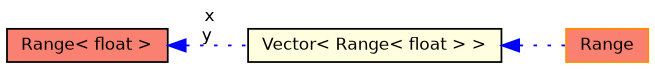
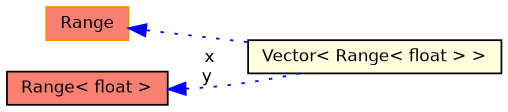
(543, 45) -> (197, 36)
